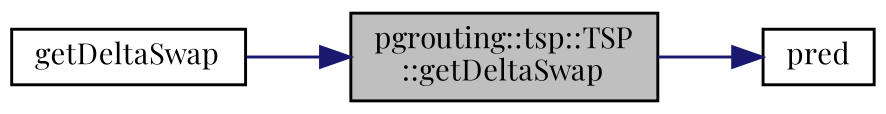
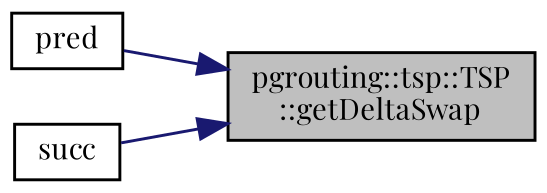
(129, 57) -> (67, 152)
(695, 57) -> (161, 57)
